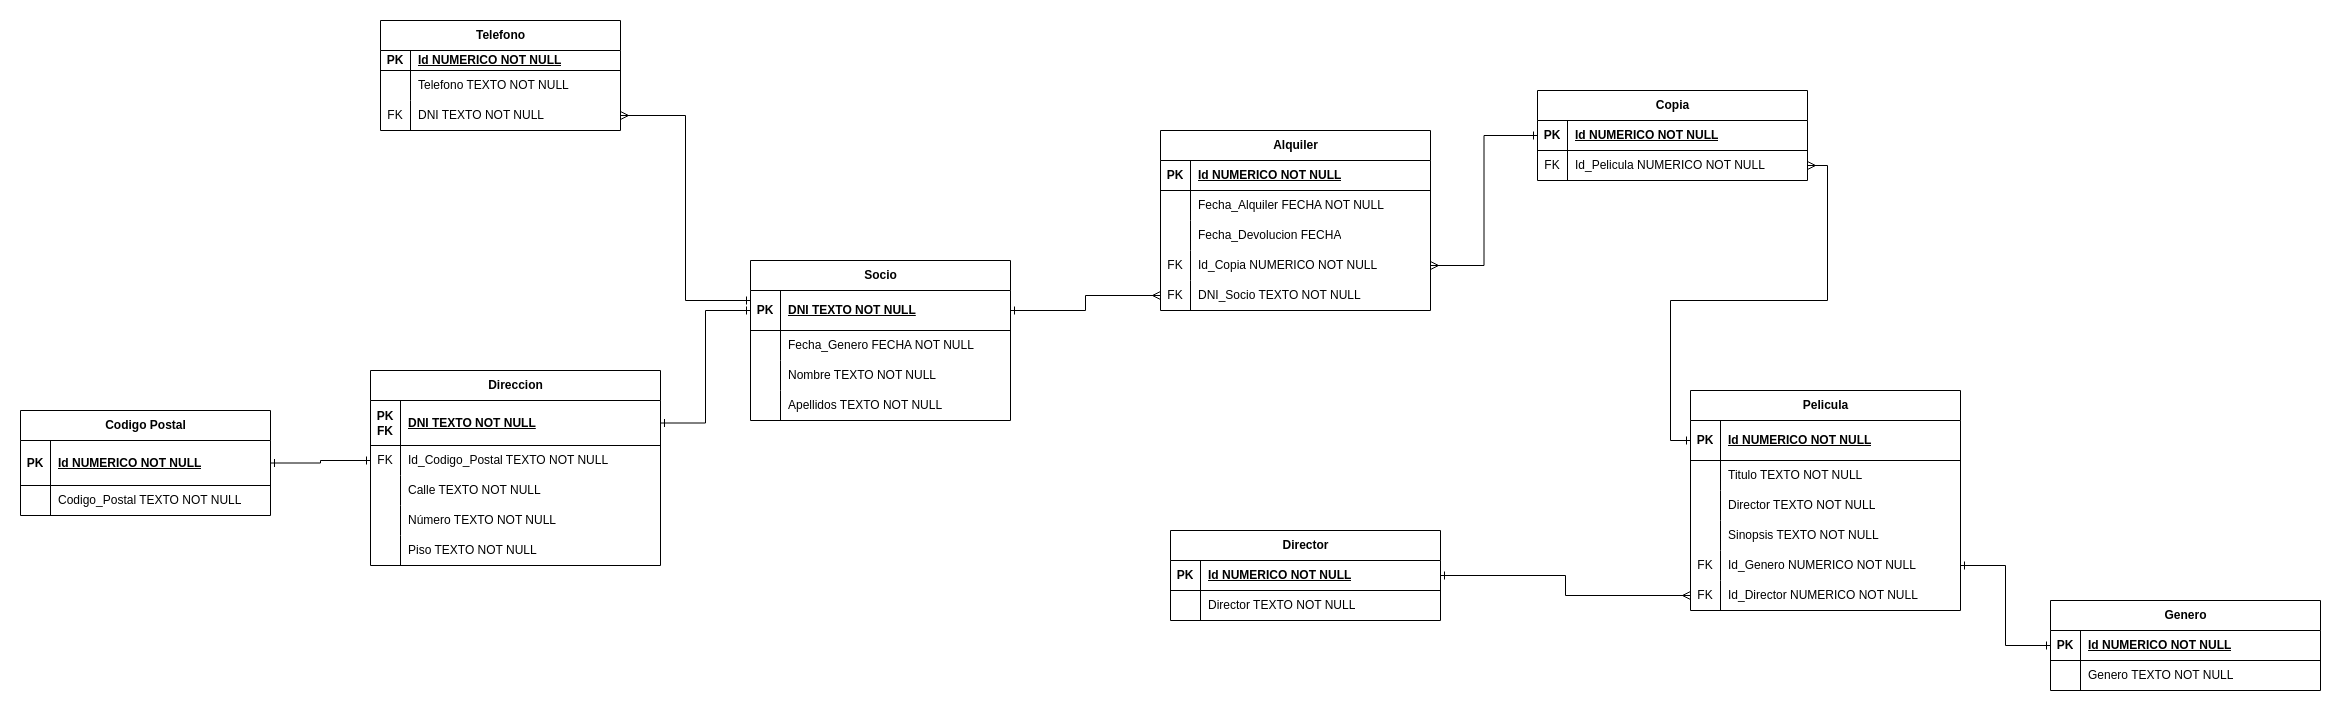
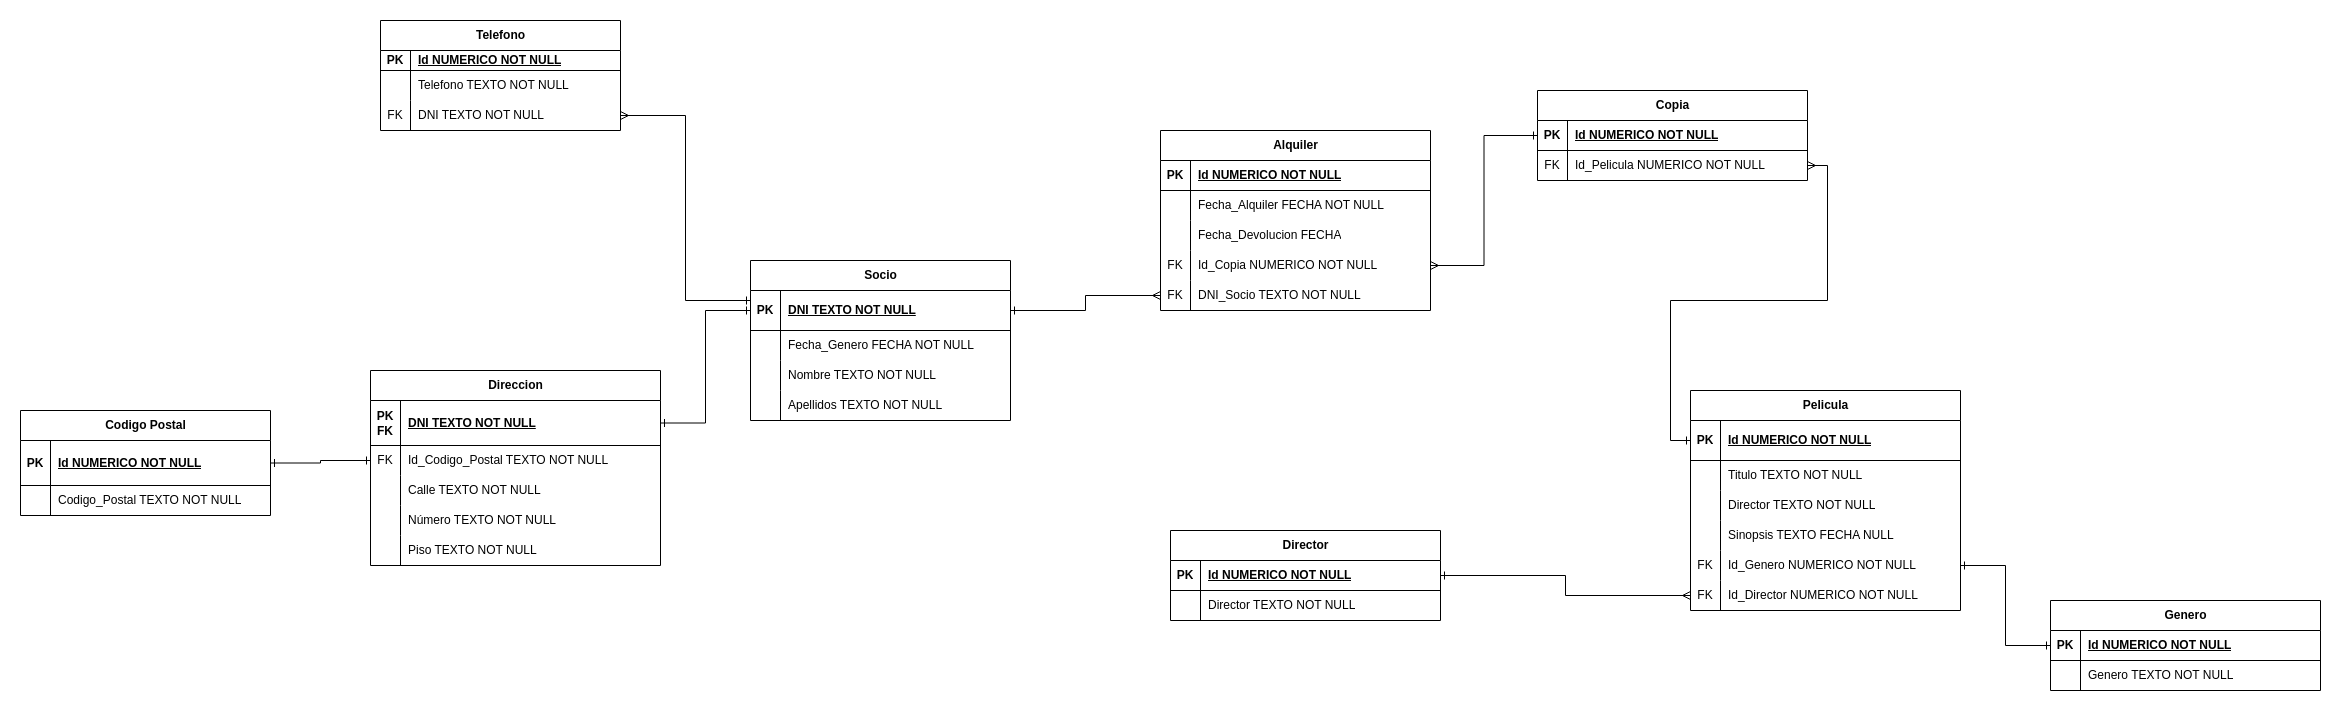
(1798, 536) -> (1805, 536)
